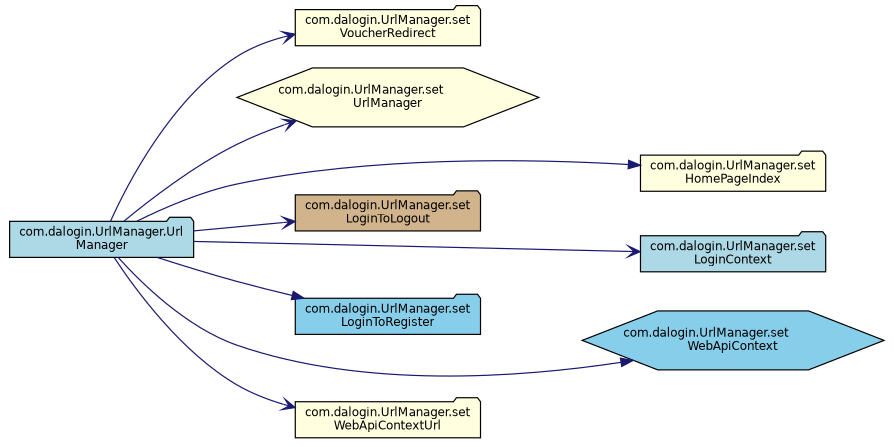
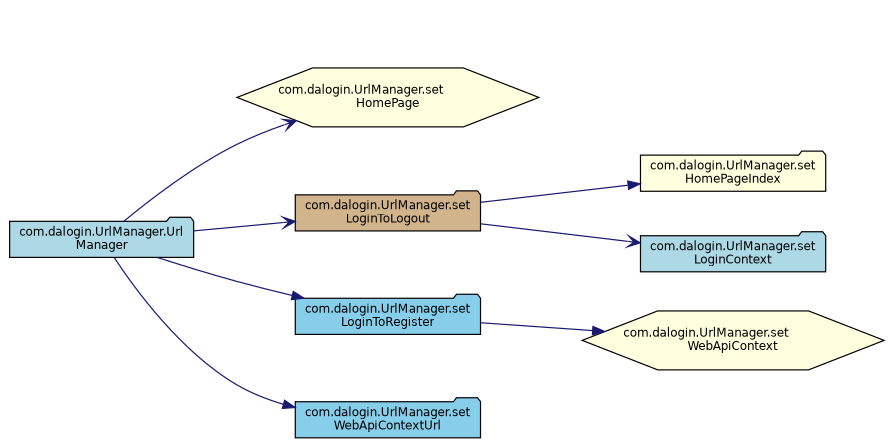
(388, 28) -> none
(388, 97) -> (388, 97)
(379, 165) -> (554, 194)
(411, 246) -> (554, 233)
(733, 340) -> (733, 340)
(187, 346) -> (187, 346)
(354, 370) -> (537, 327)
(388, 420) -> (388, 420)
